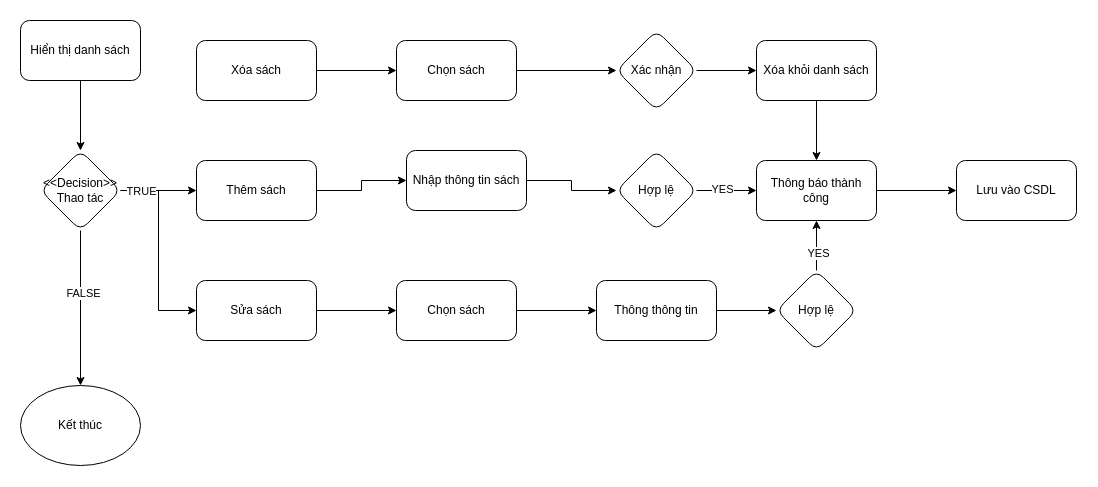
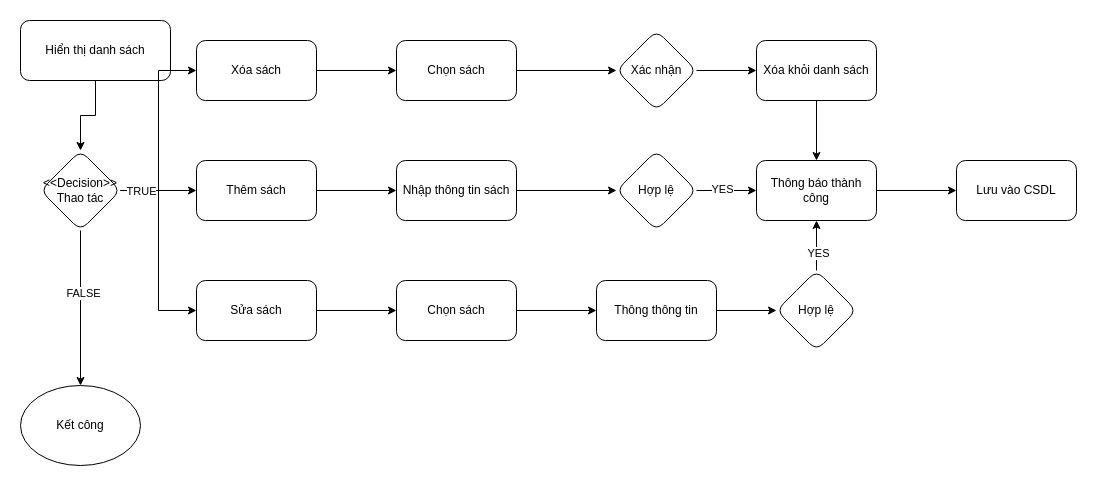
(81, 51) -> (96, 51)
none -> (159, 115)
(467, 181) -> (457, 191)
(81, 426) -> (81, 426)
